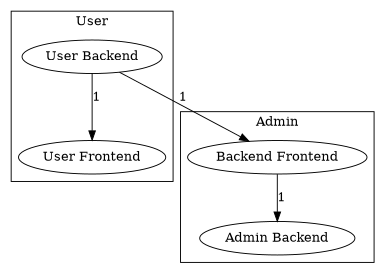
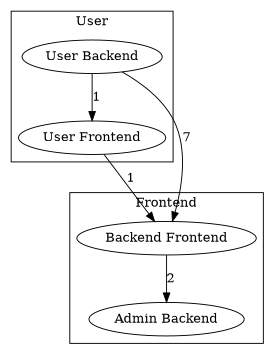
(183, 97) -> (187, 138)
(277, 122) -> (167, 203)
none -> (126, 184)
(282, 198) -> (171, 279)
